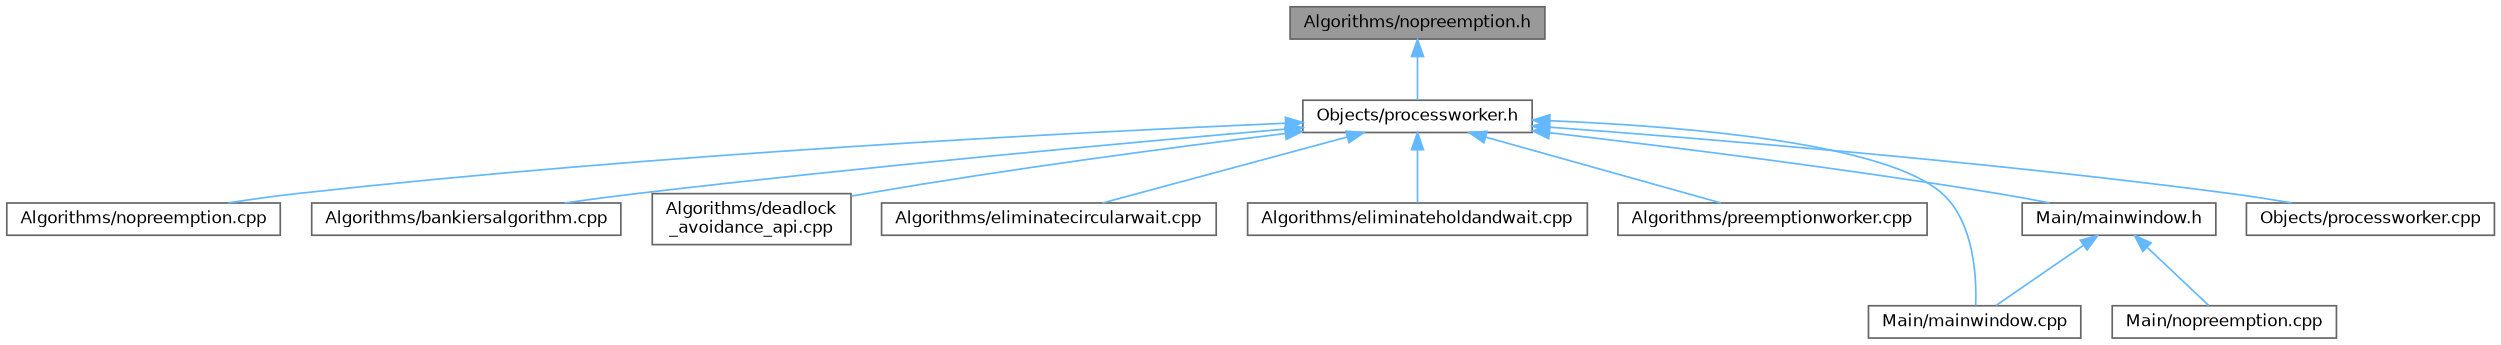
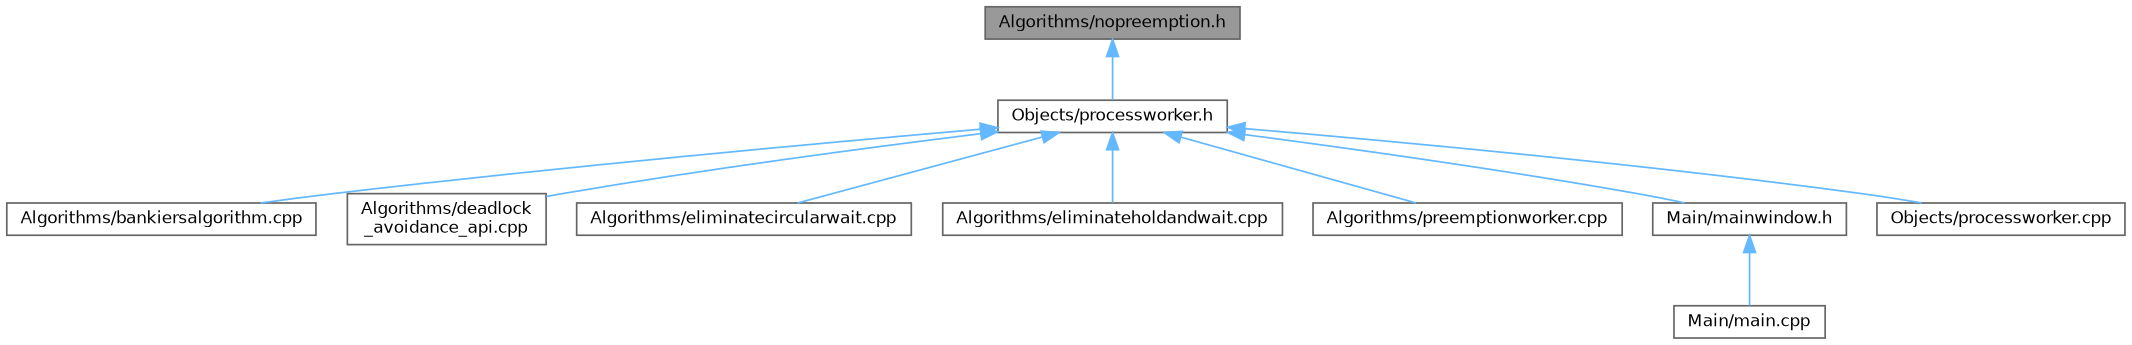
(144, 219) -> none
(1975, 322) -> none
(2224, 322) -> (1750, 322)
